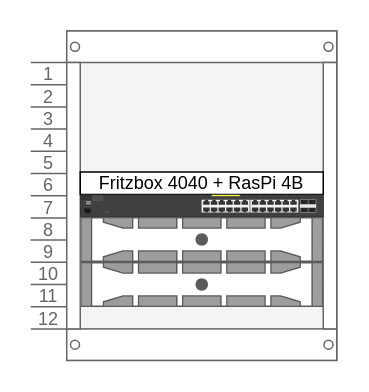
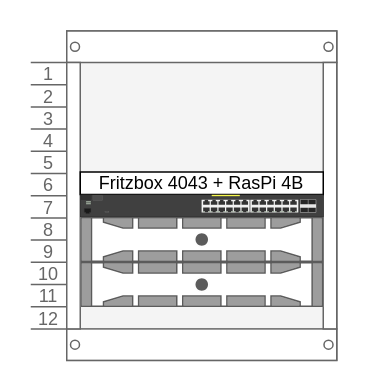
(202, 184) -> (202, 184)
